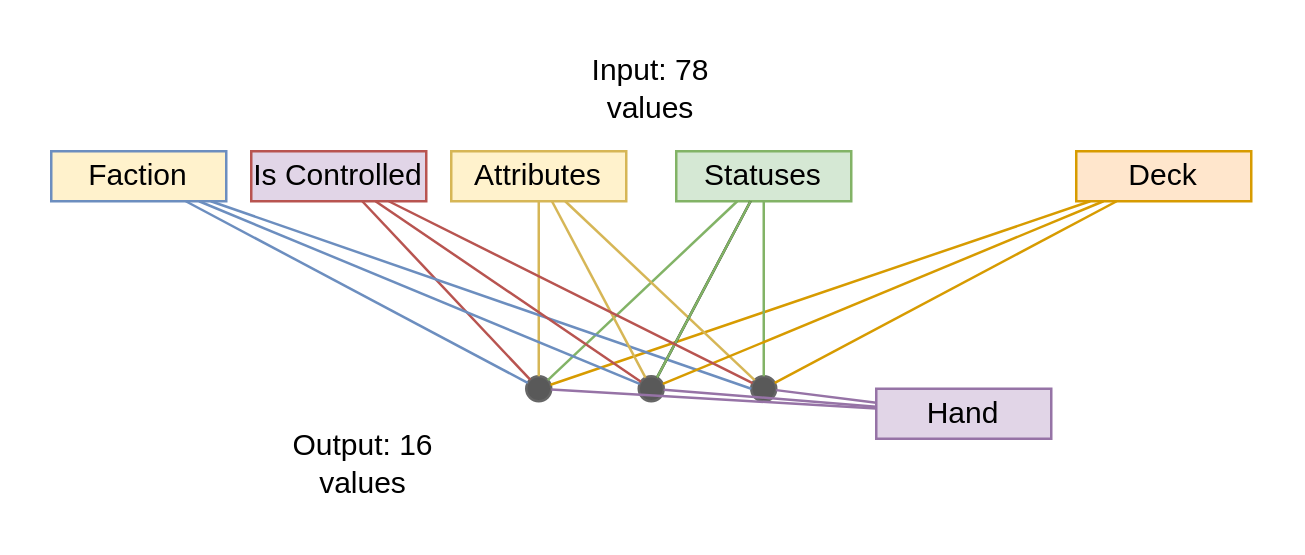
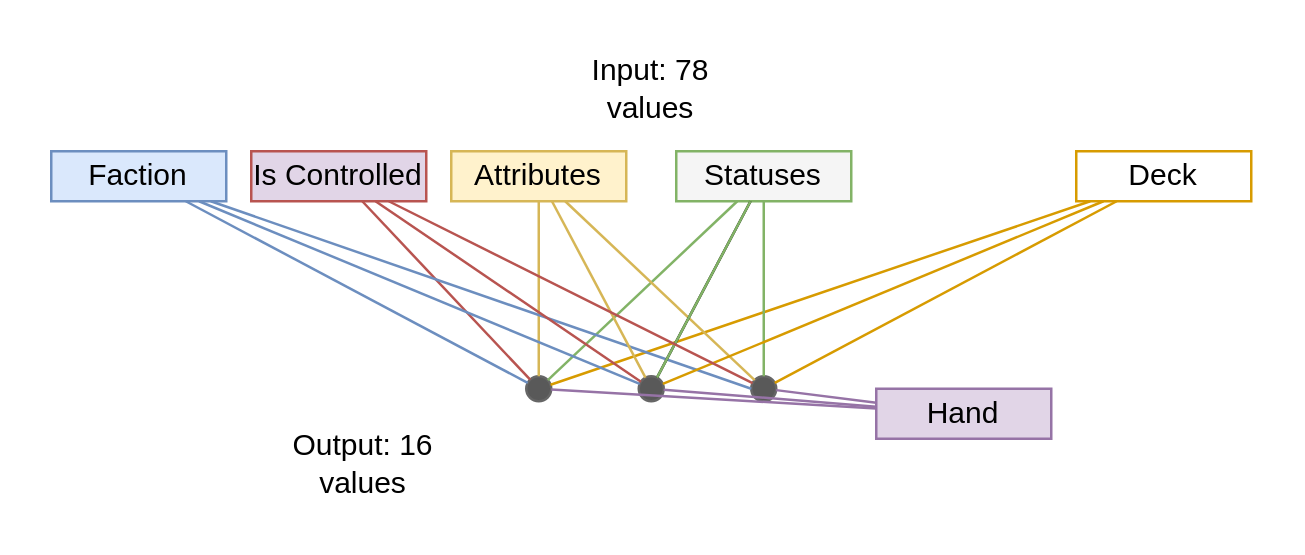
(139, 176) -> (139, 176)
(764, 176) -> (764, 176)
(1164, 176) -> (1164, 176)
